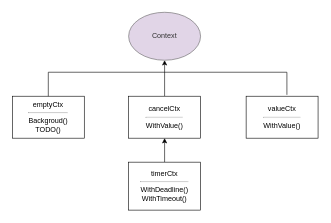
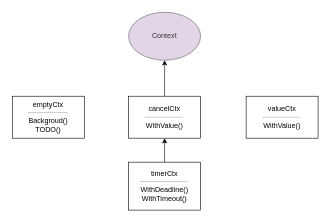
(167, 72) -> none
